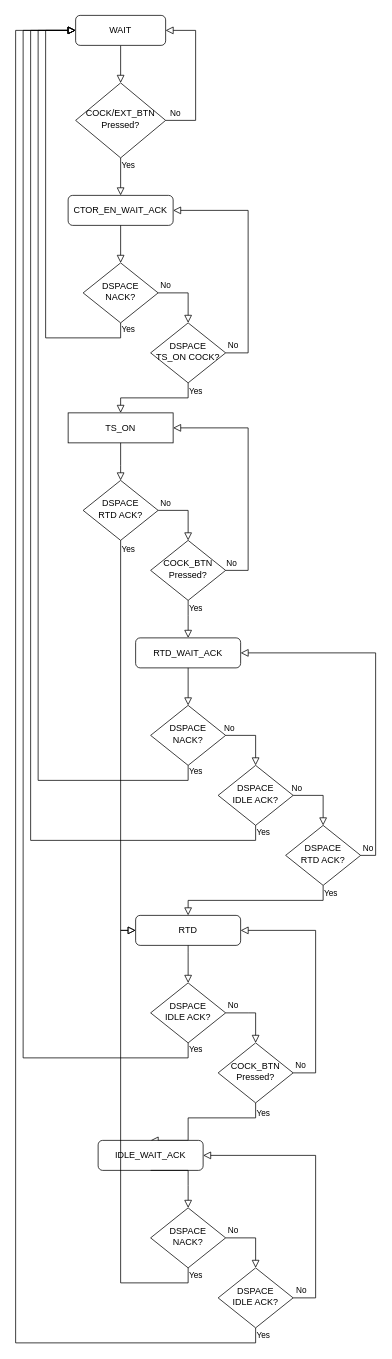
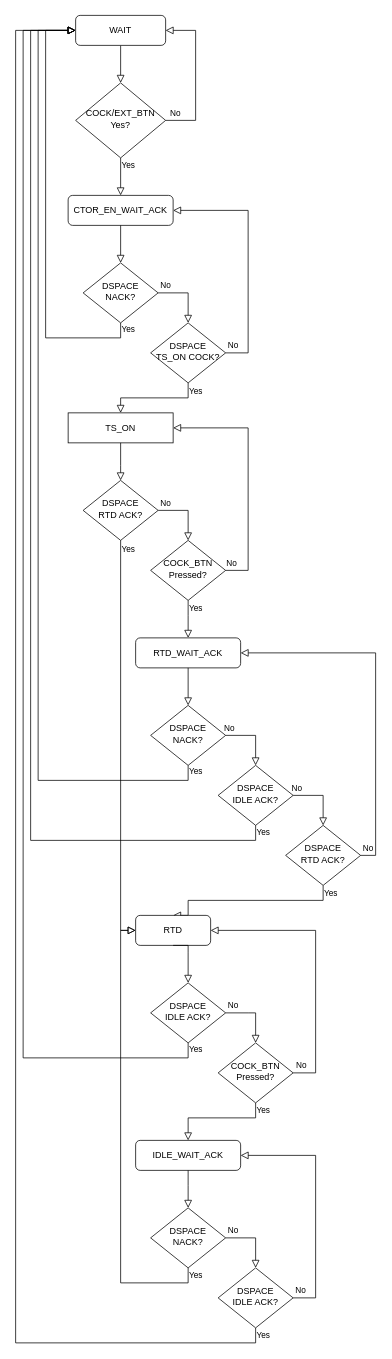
(120, 119) -> (120, 119)
(188, 930) -> (173, 930)
(150, 1155) -> (188, 1155)
